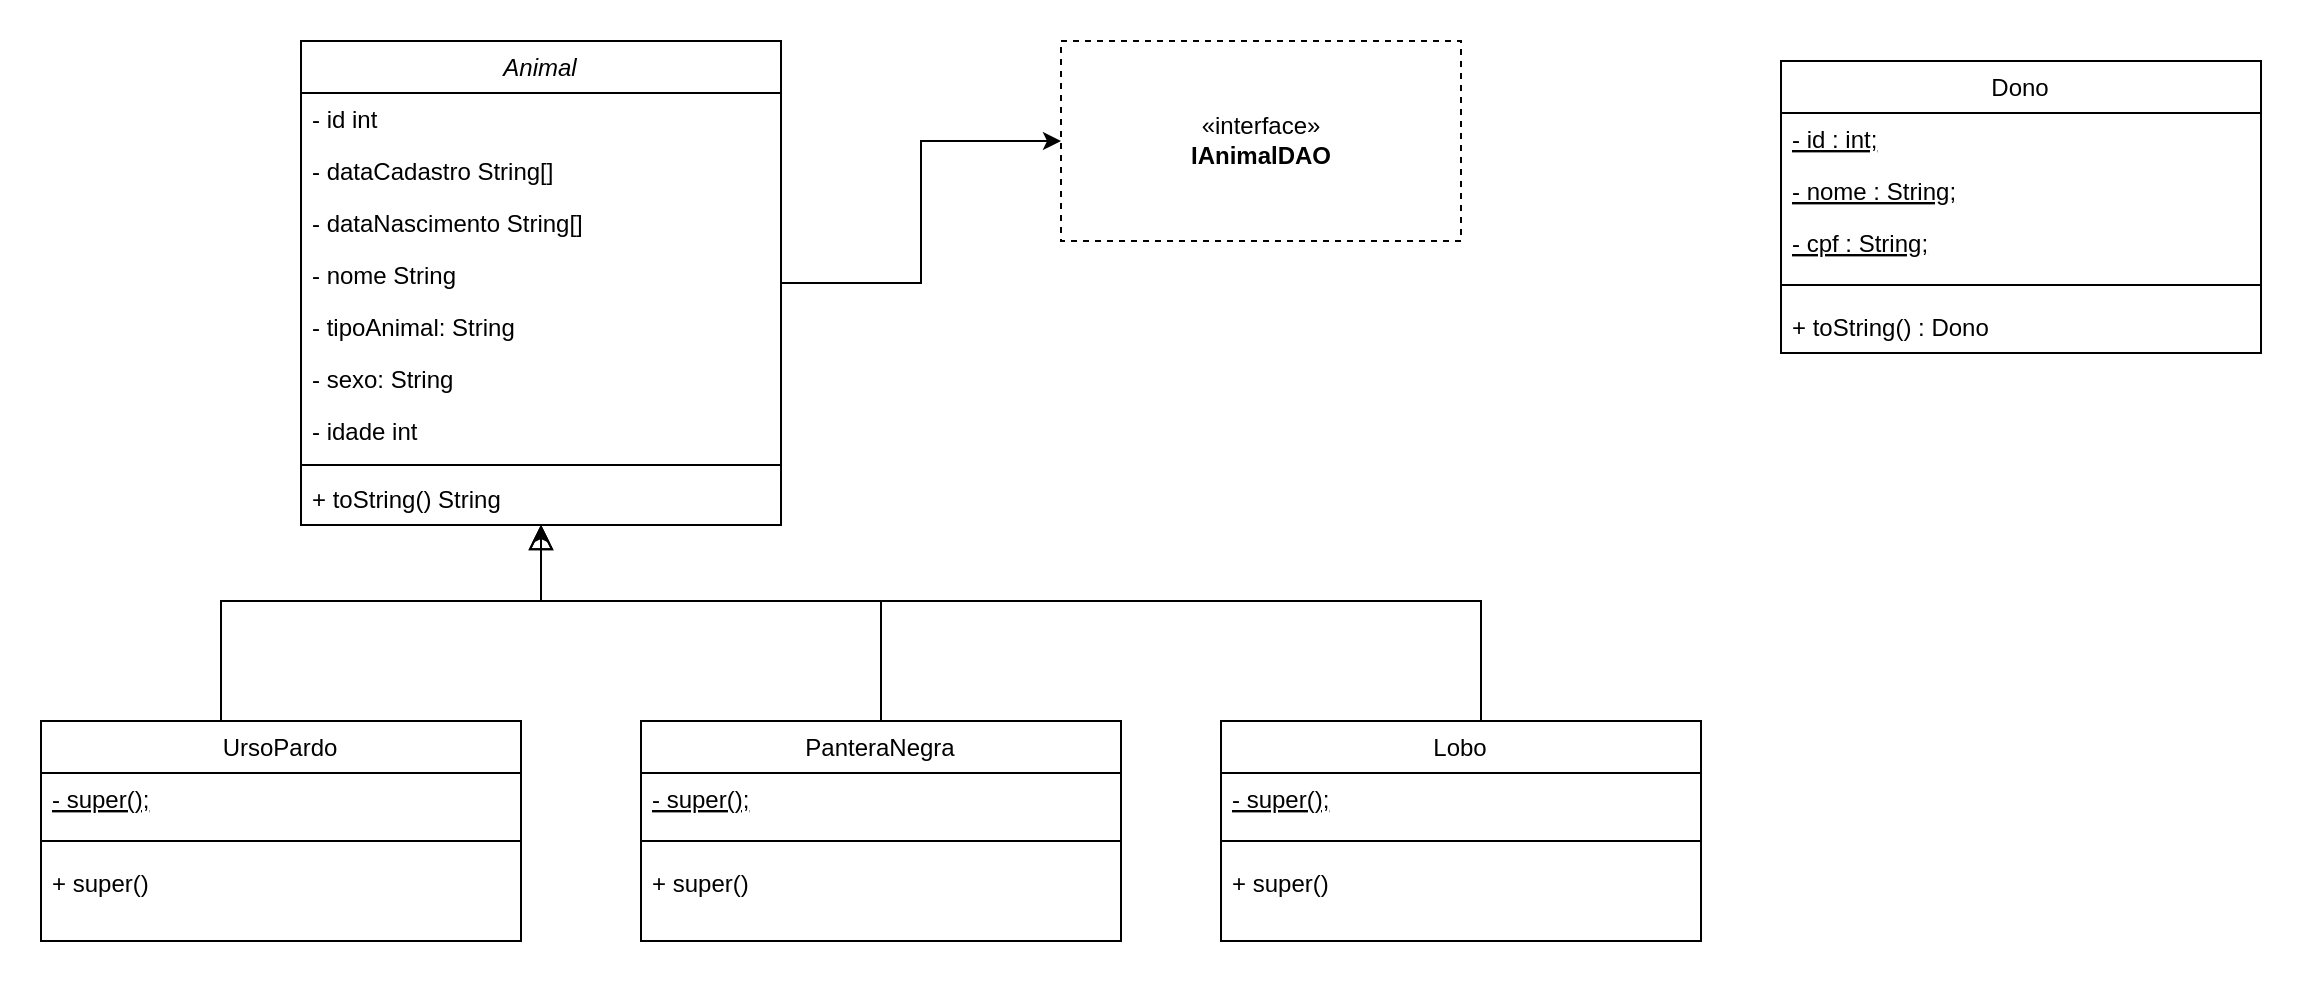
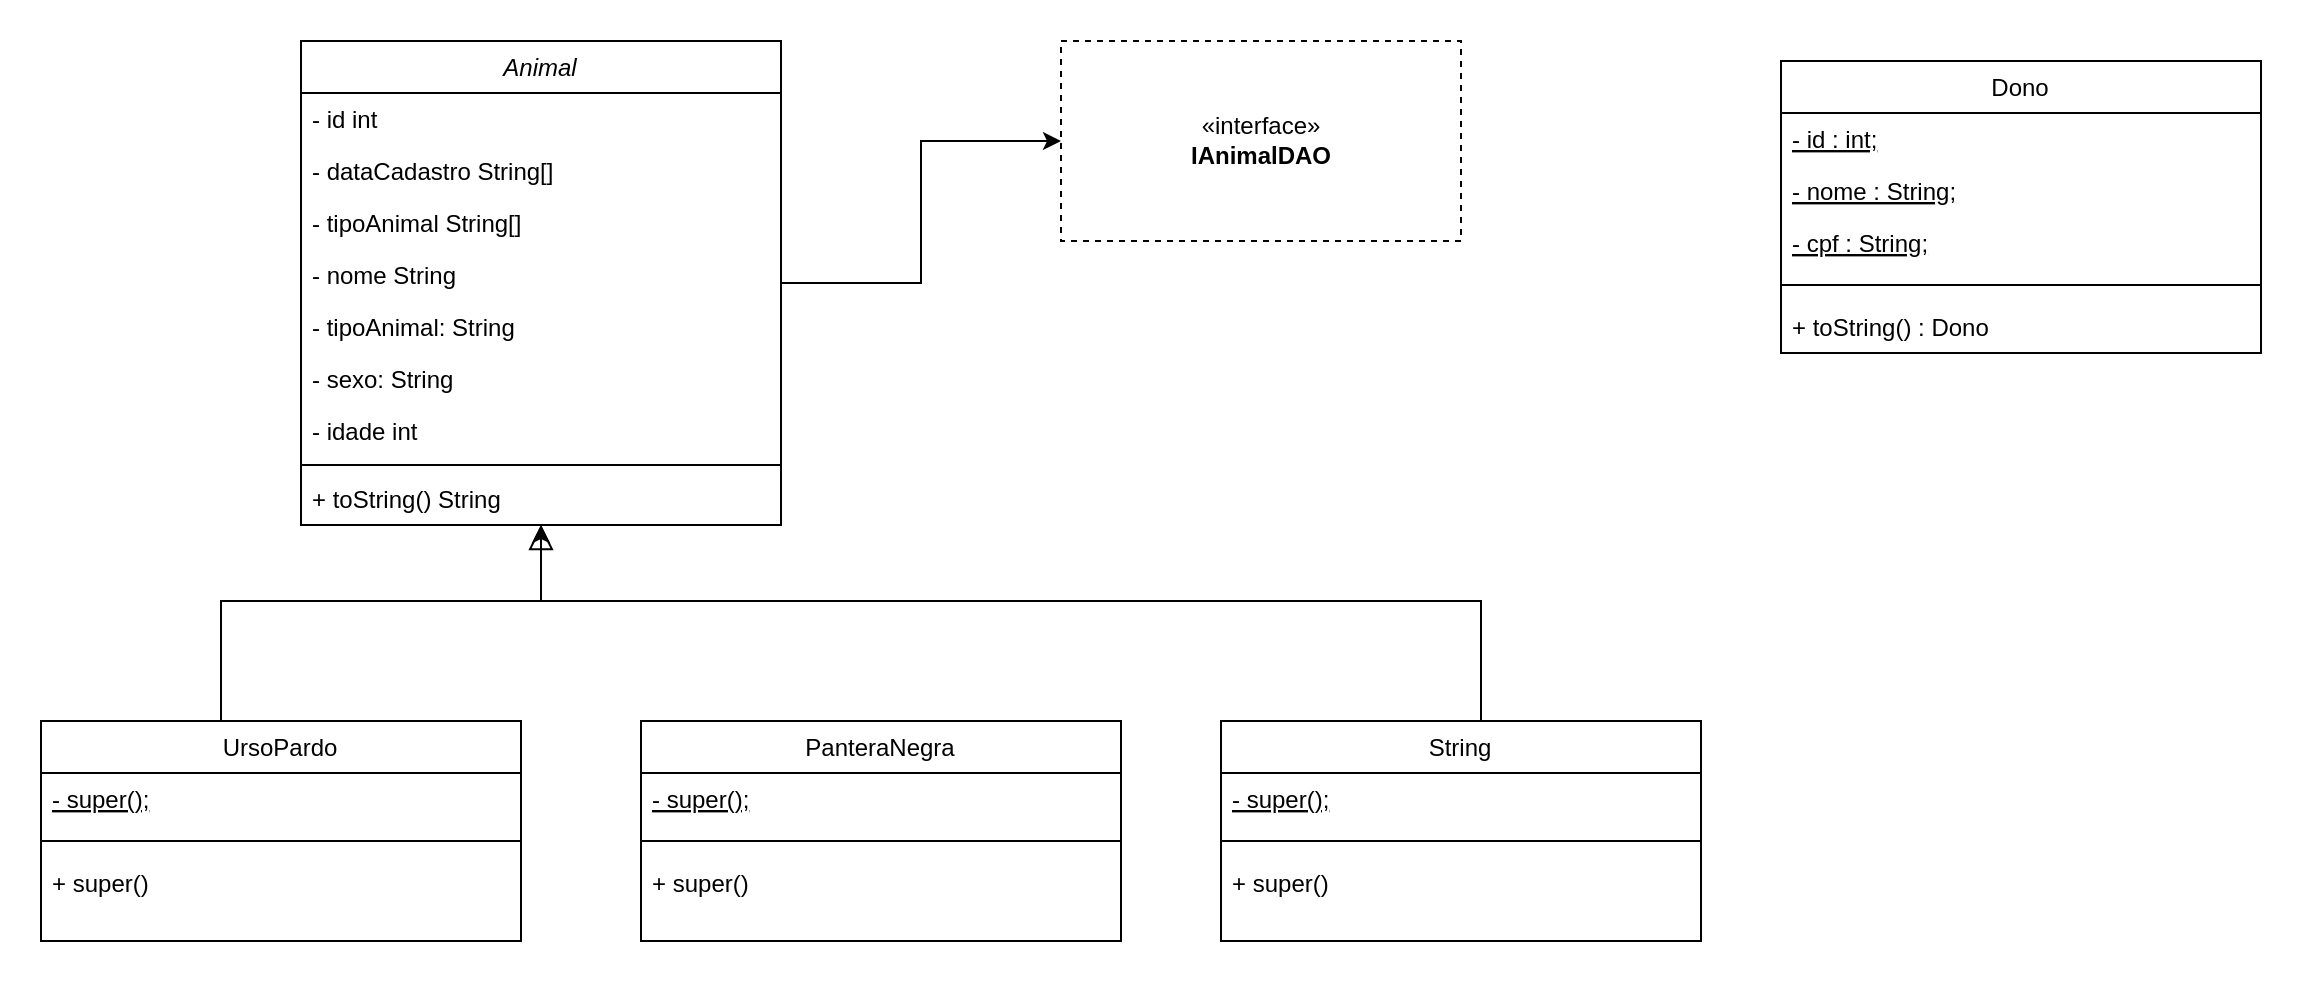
(468, 224) -> (434, 224)
(881, 663) -> none
(1460, 748) -> (1460, 748)
